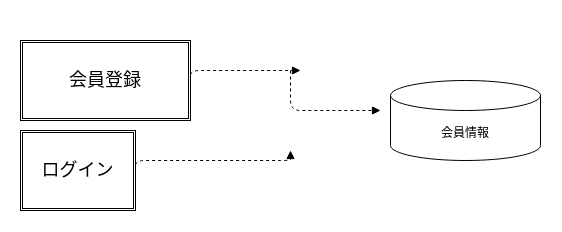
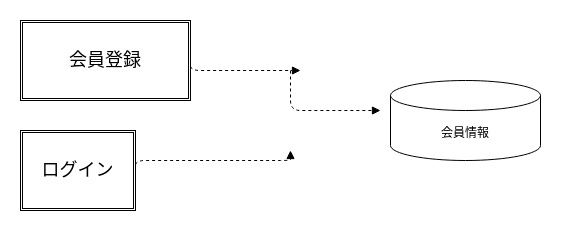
(106, 81) -> (106, 61)
